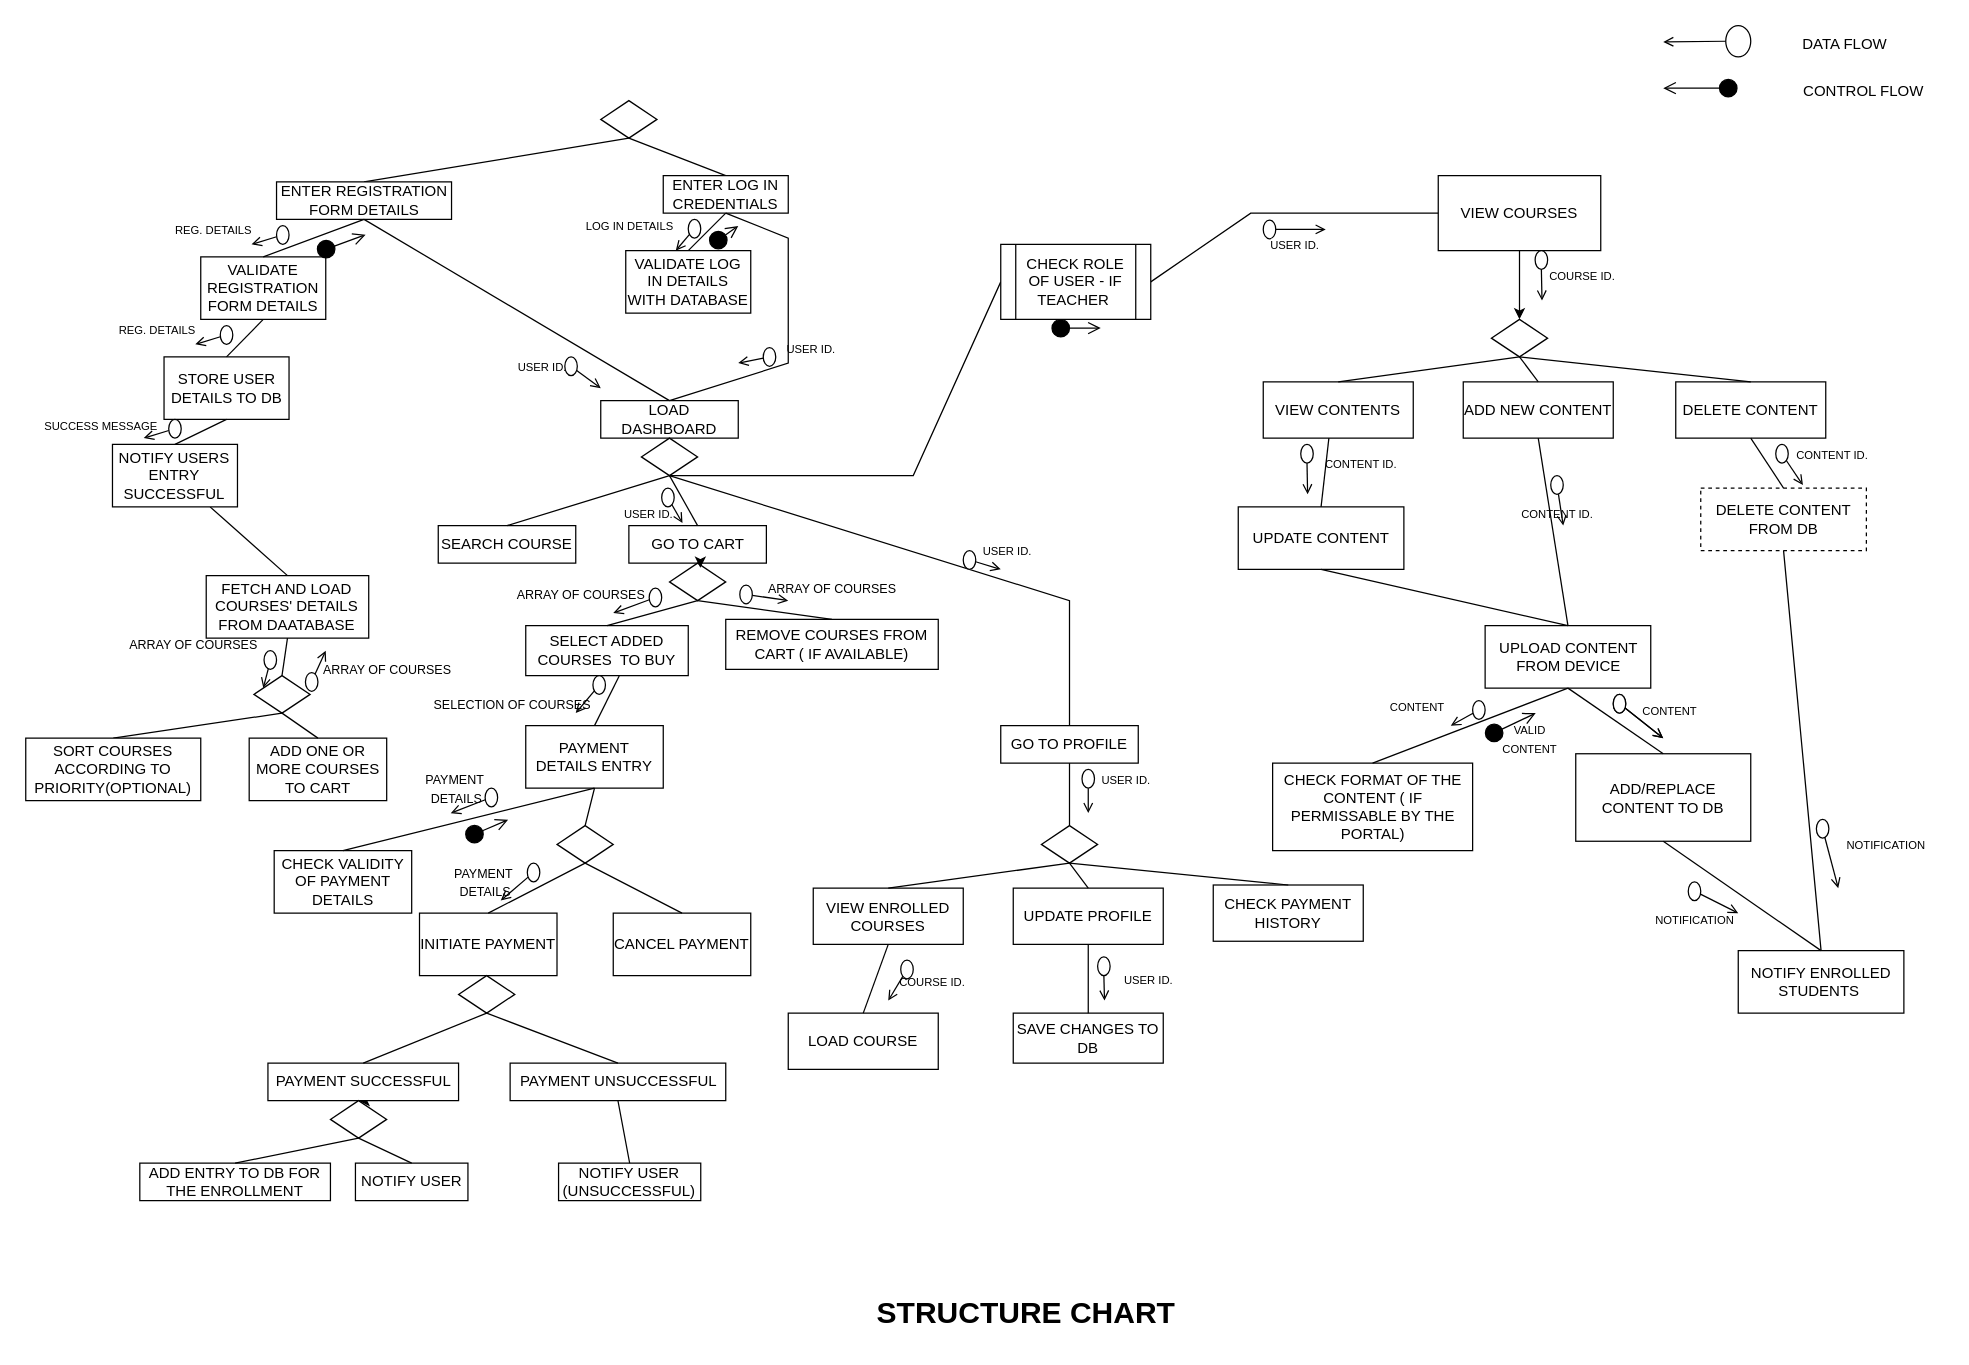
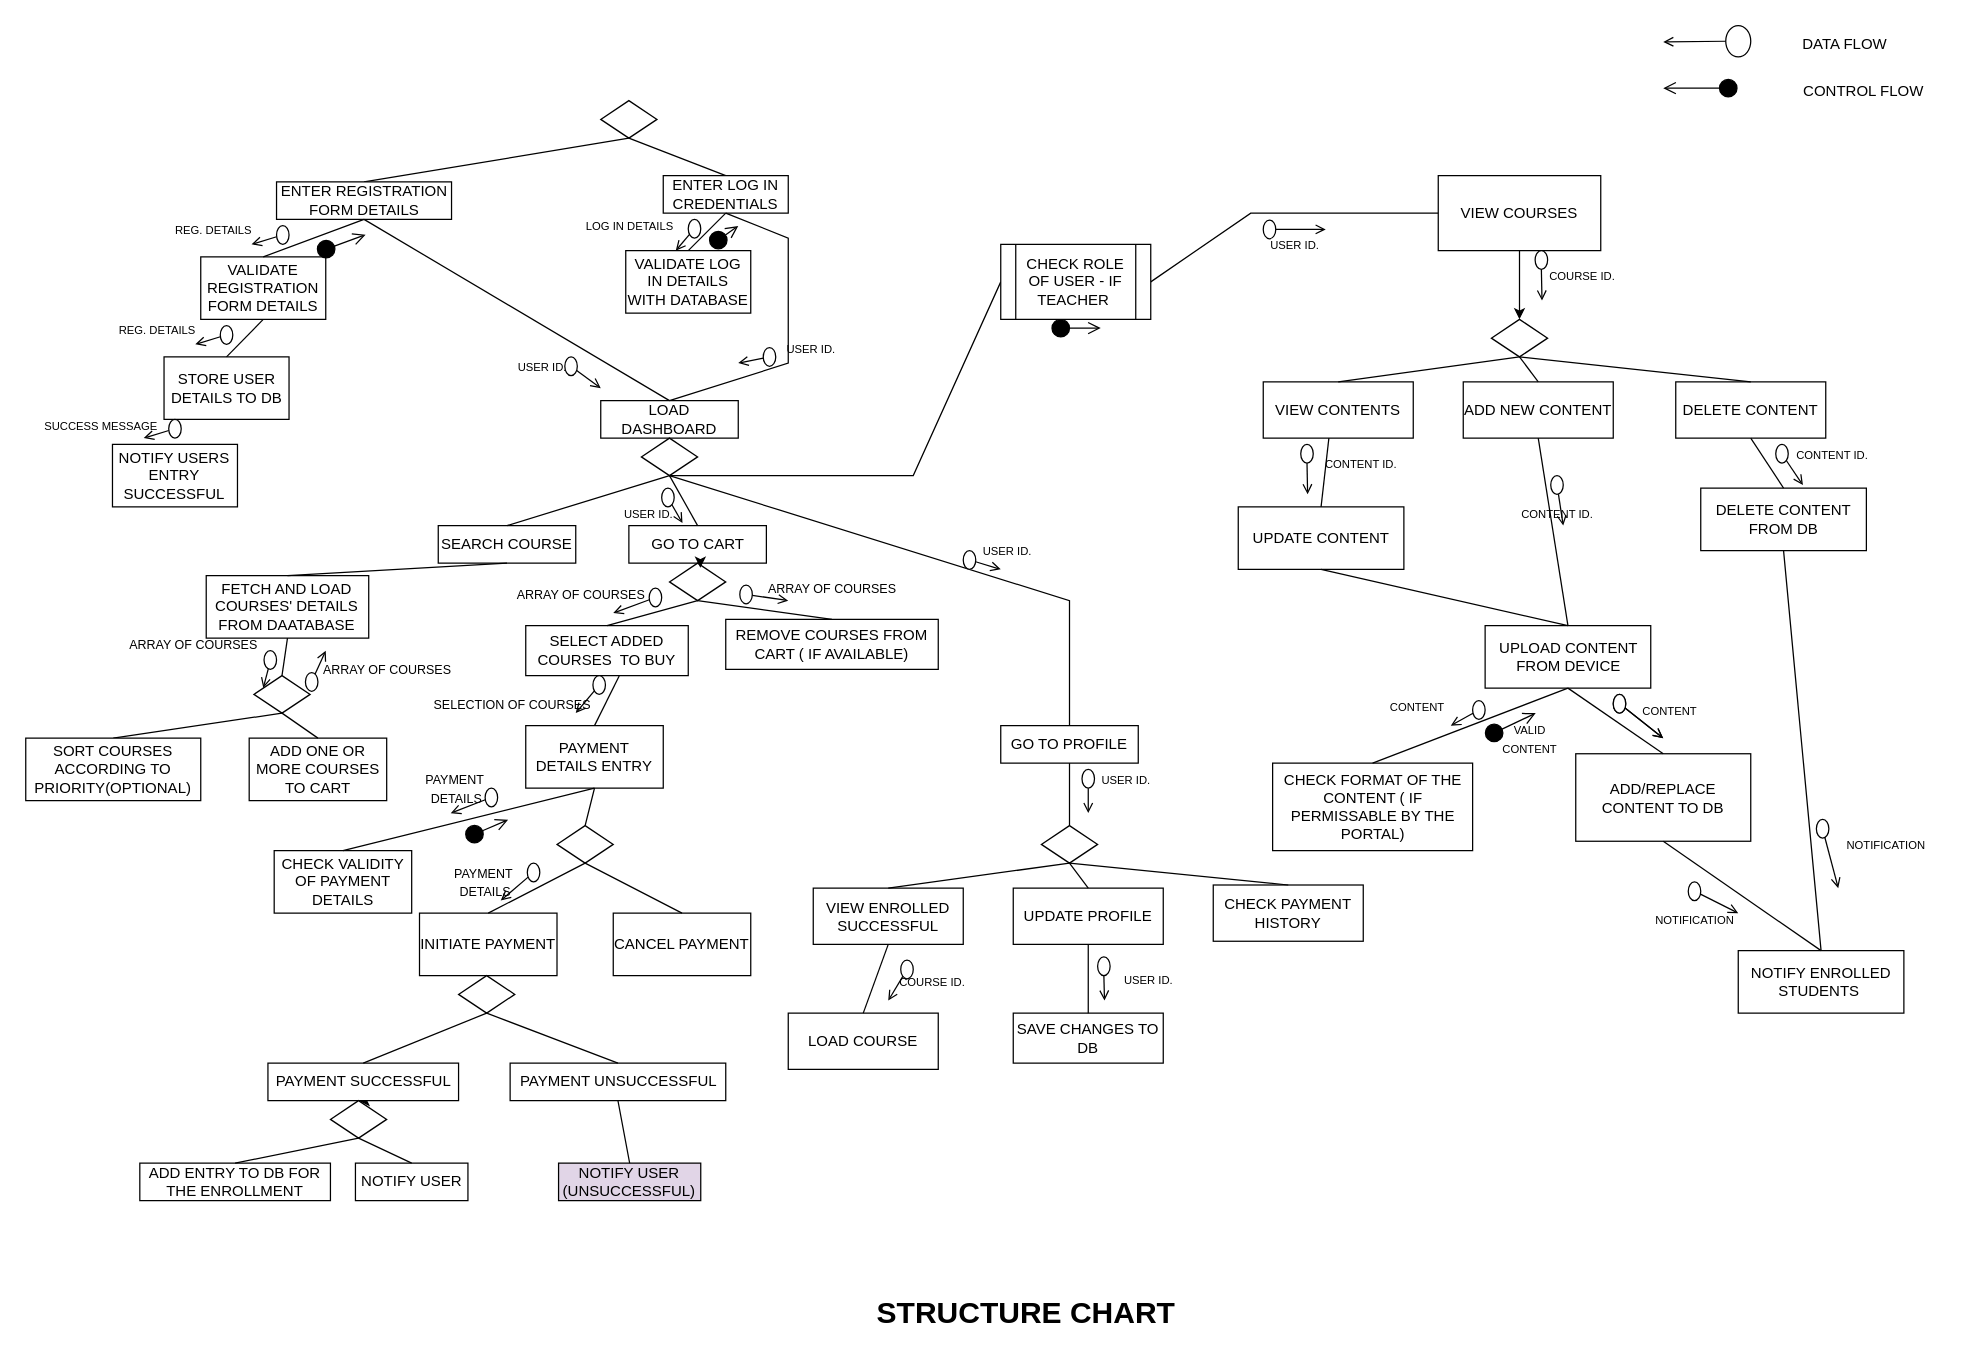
(200, 432) -> none
(1783, 519) -> (1783, 519)
(249, 542) -> (391, 570)
(888, 917) -> (888, 917)
(630, 1182) -> (630, 1182)
